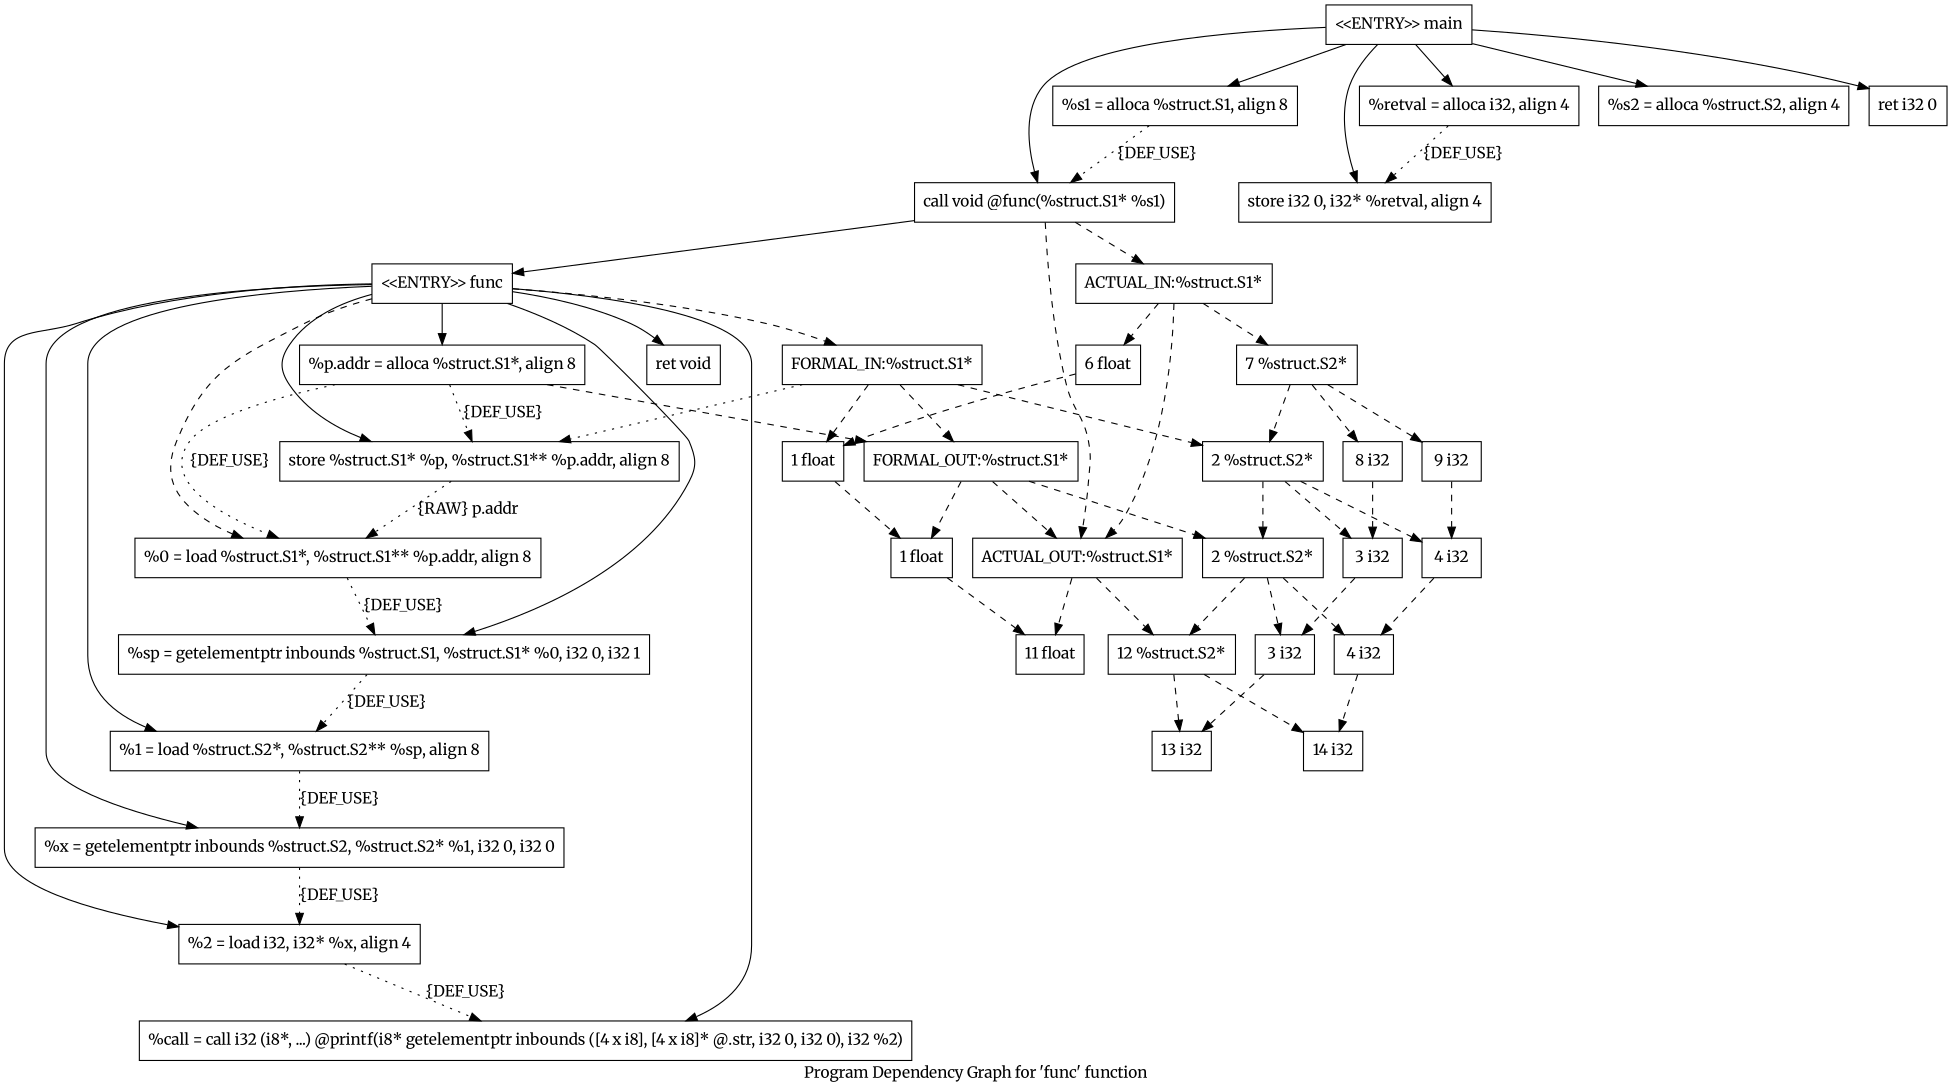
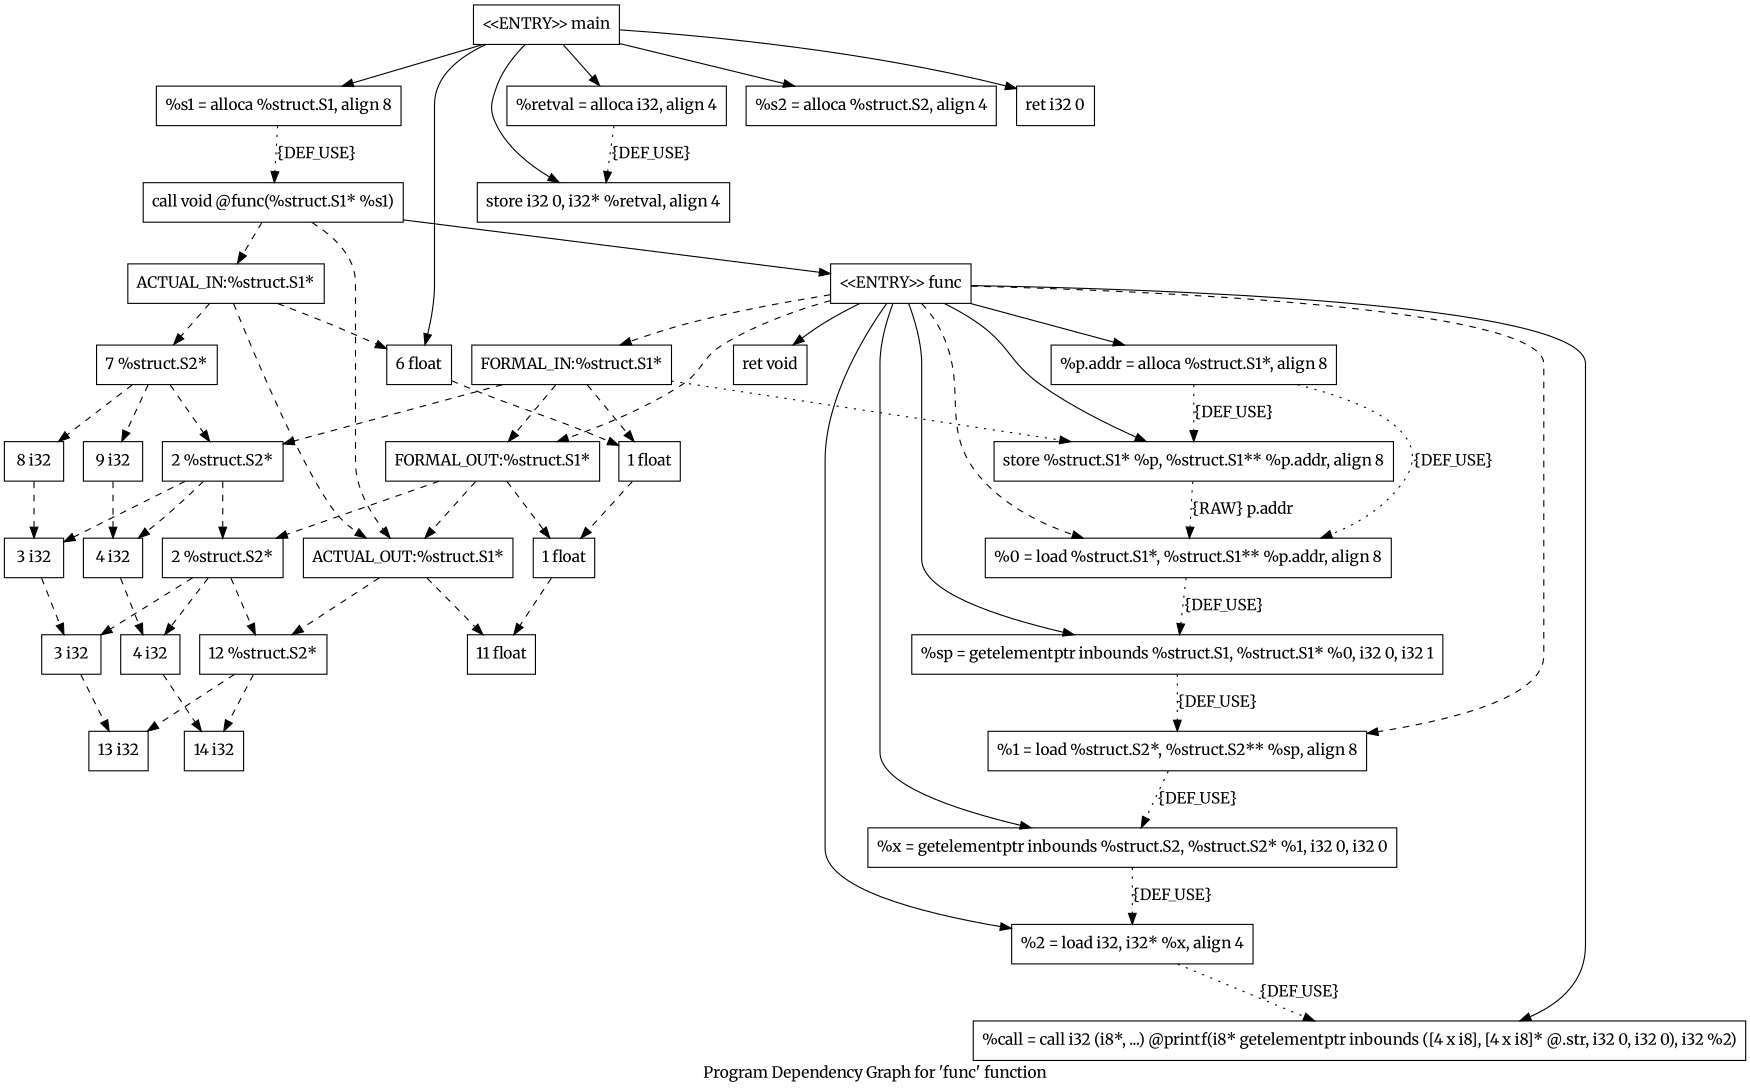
(1136, 47) -> (435, 178)
(88, 405) -> (1503, 336)
(709, 414) -> (699, 368)
